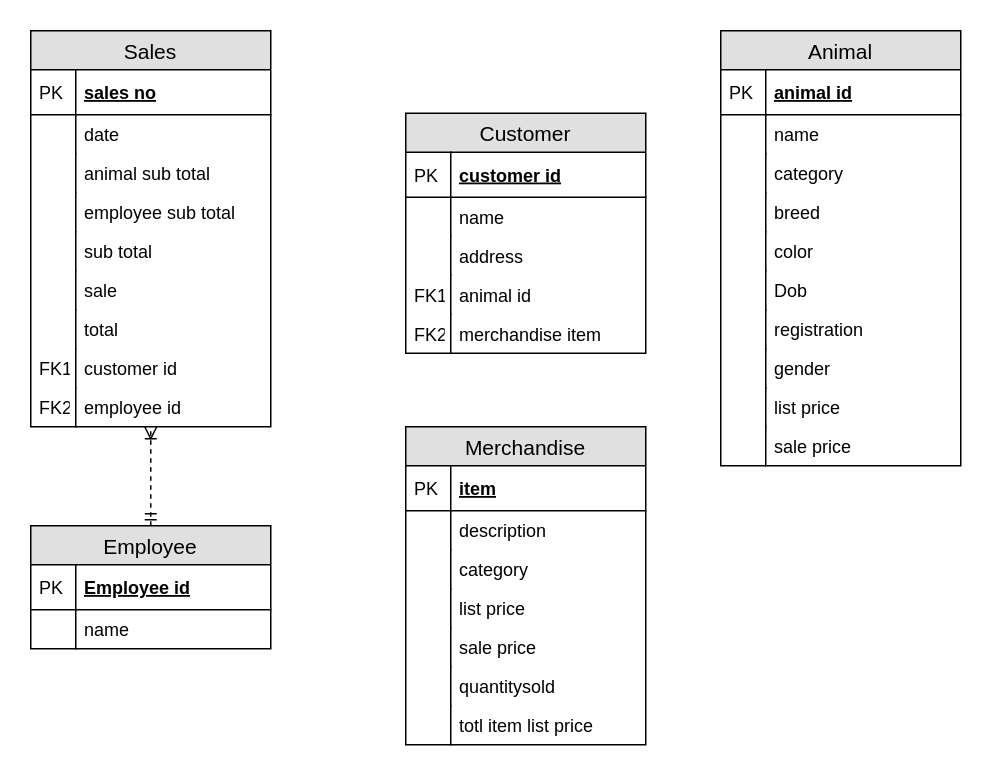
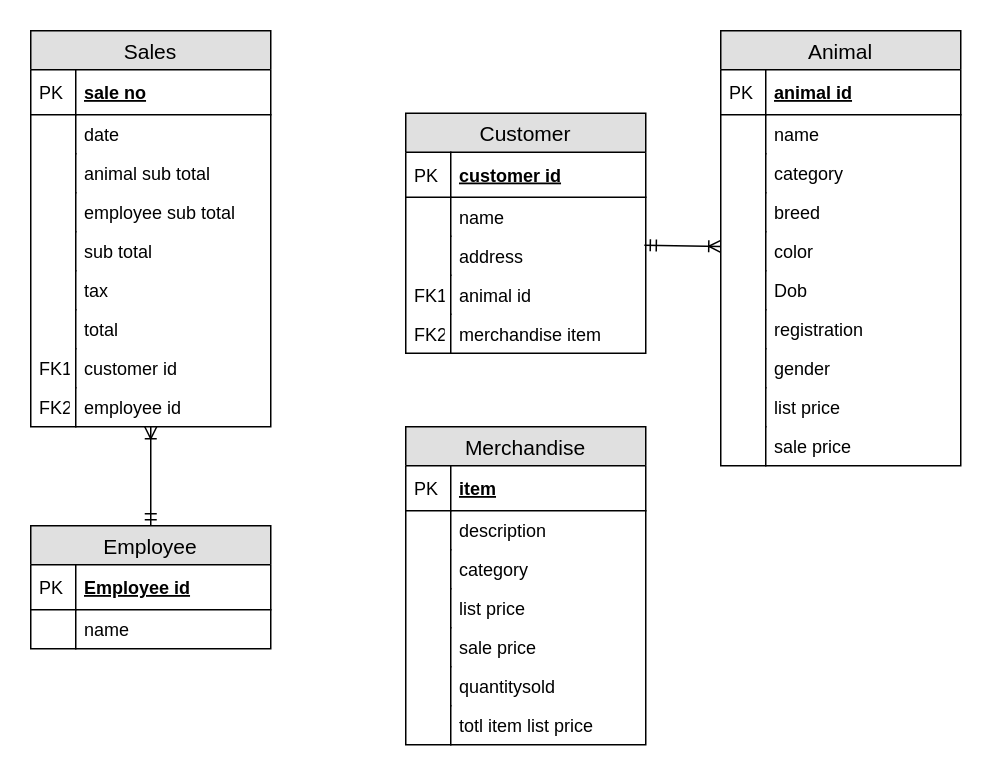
(120, 93) -> (115, 93)
none -> (685, 246)
(102, 291) -> (99, 291)
(151, 474) -> (151, 474)
